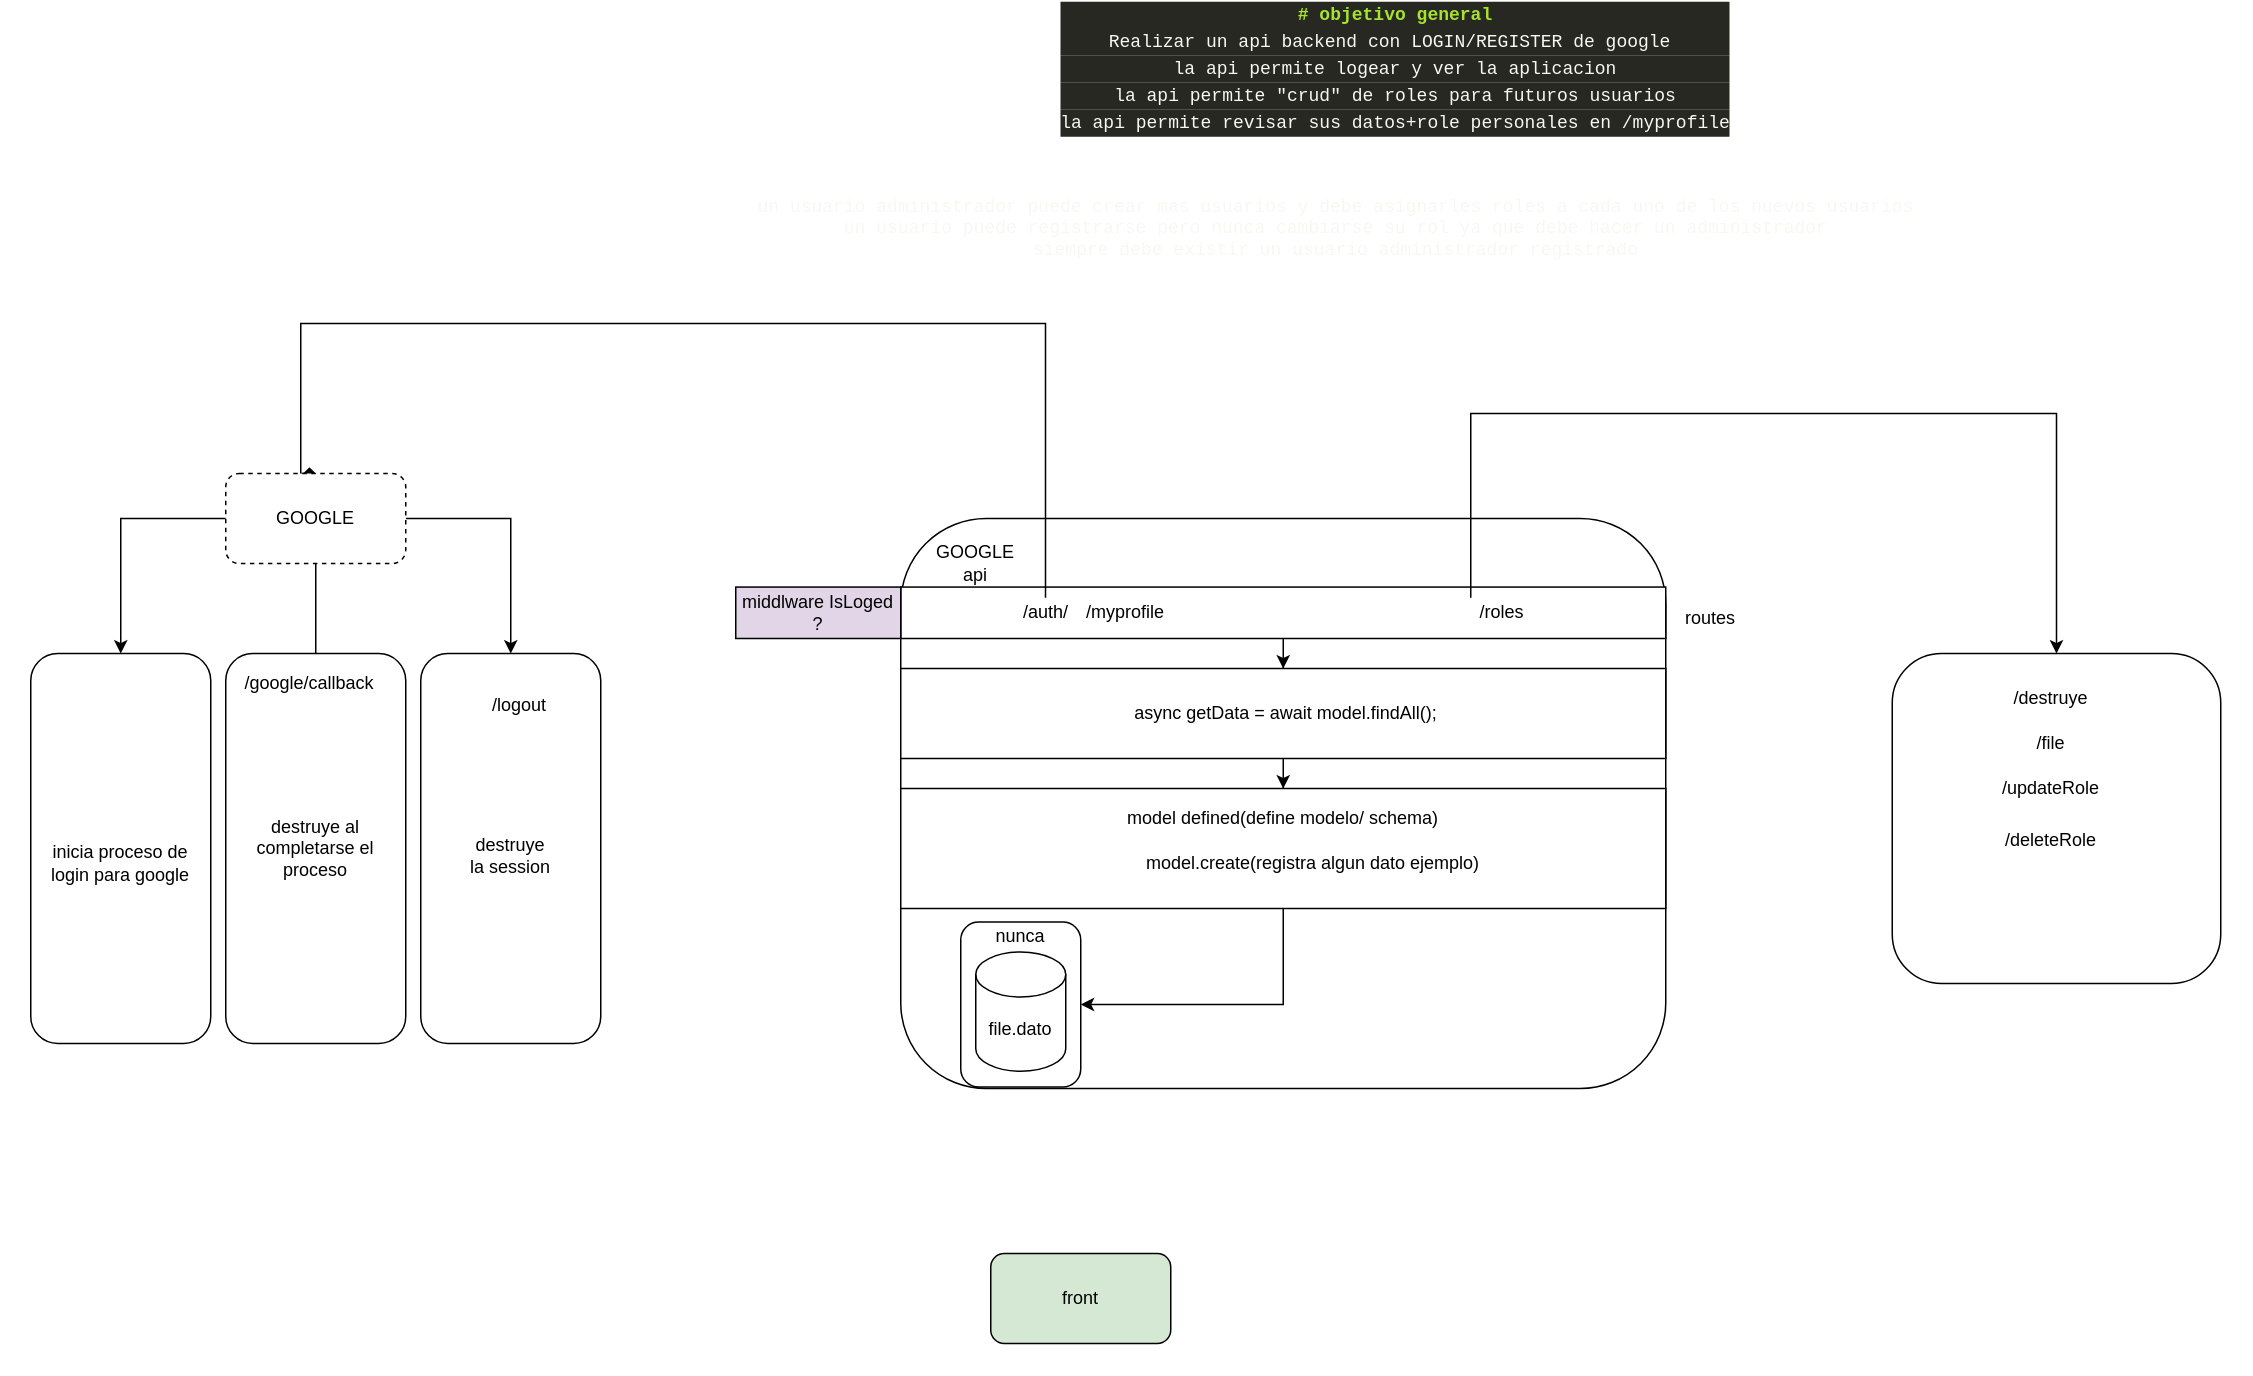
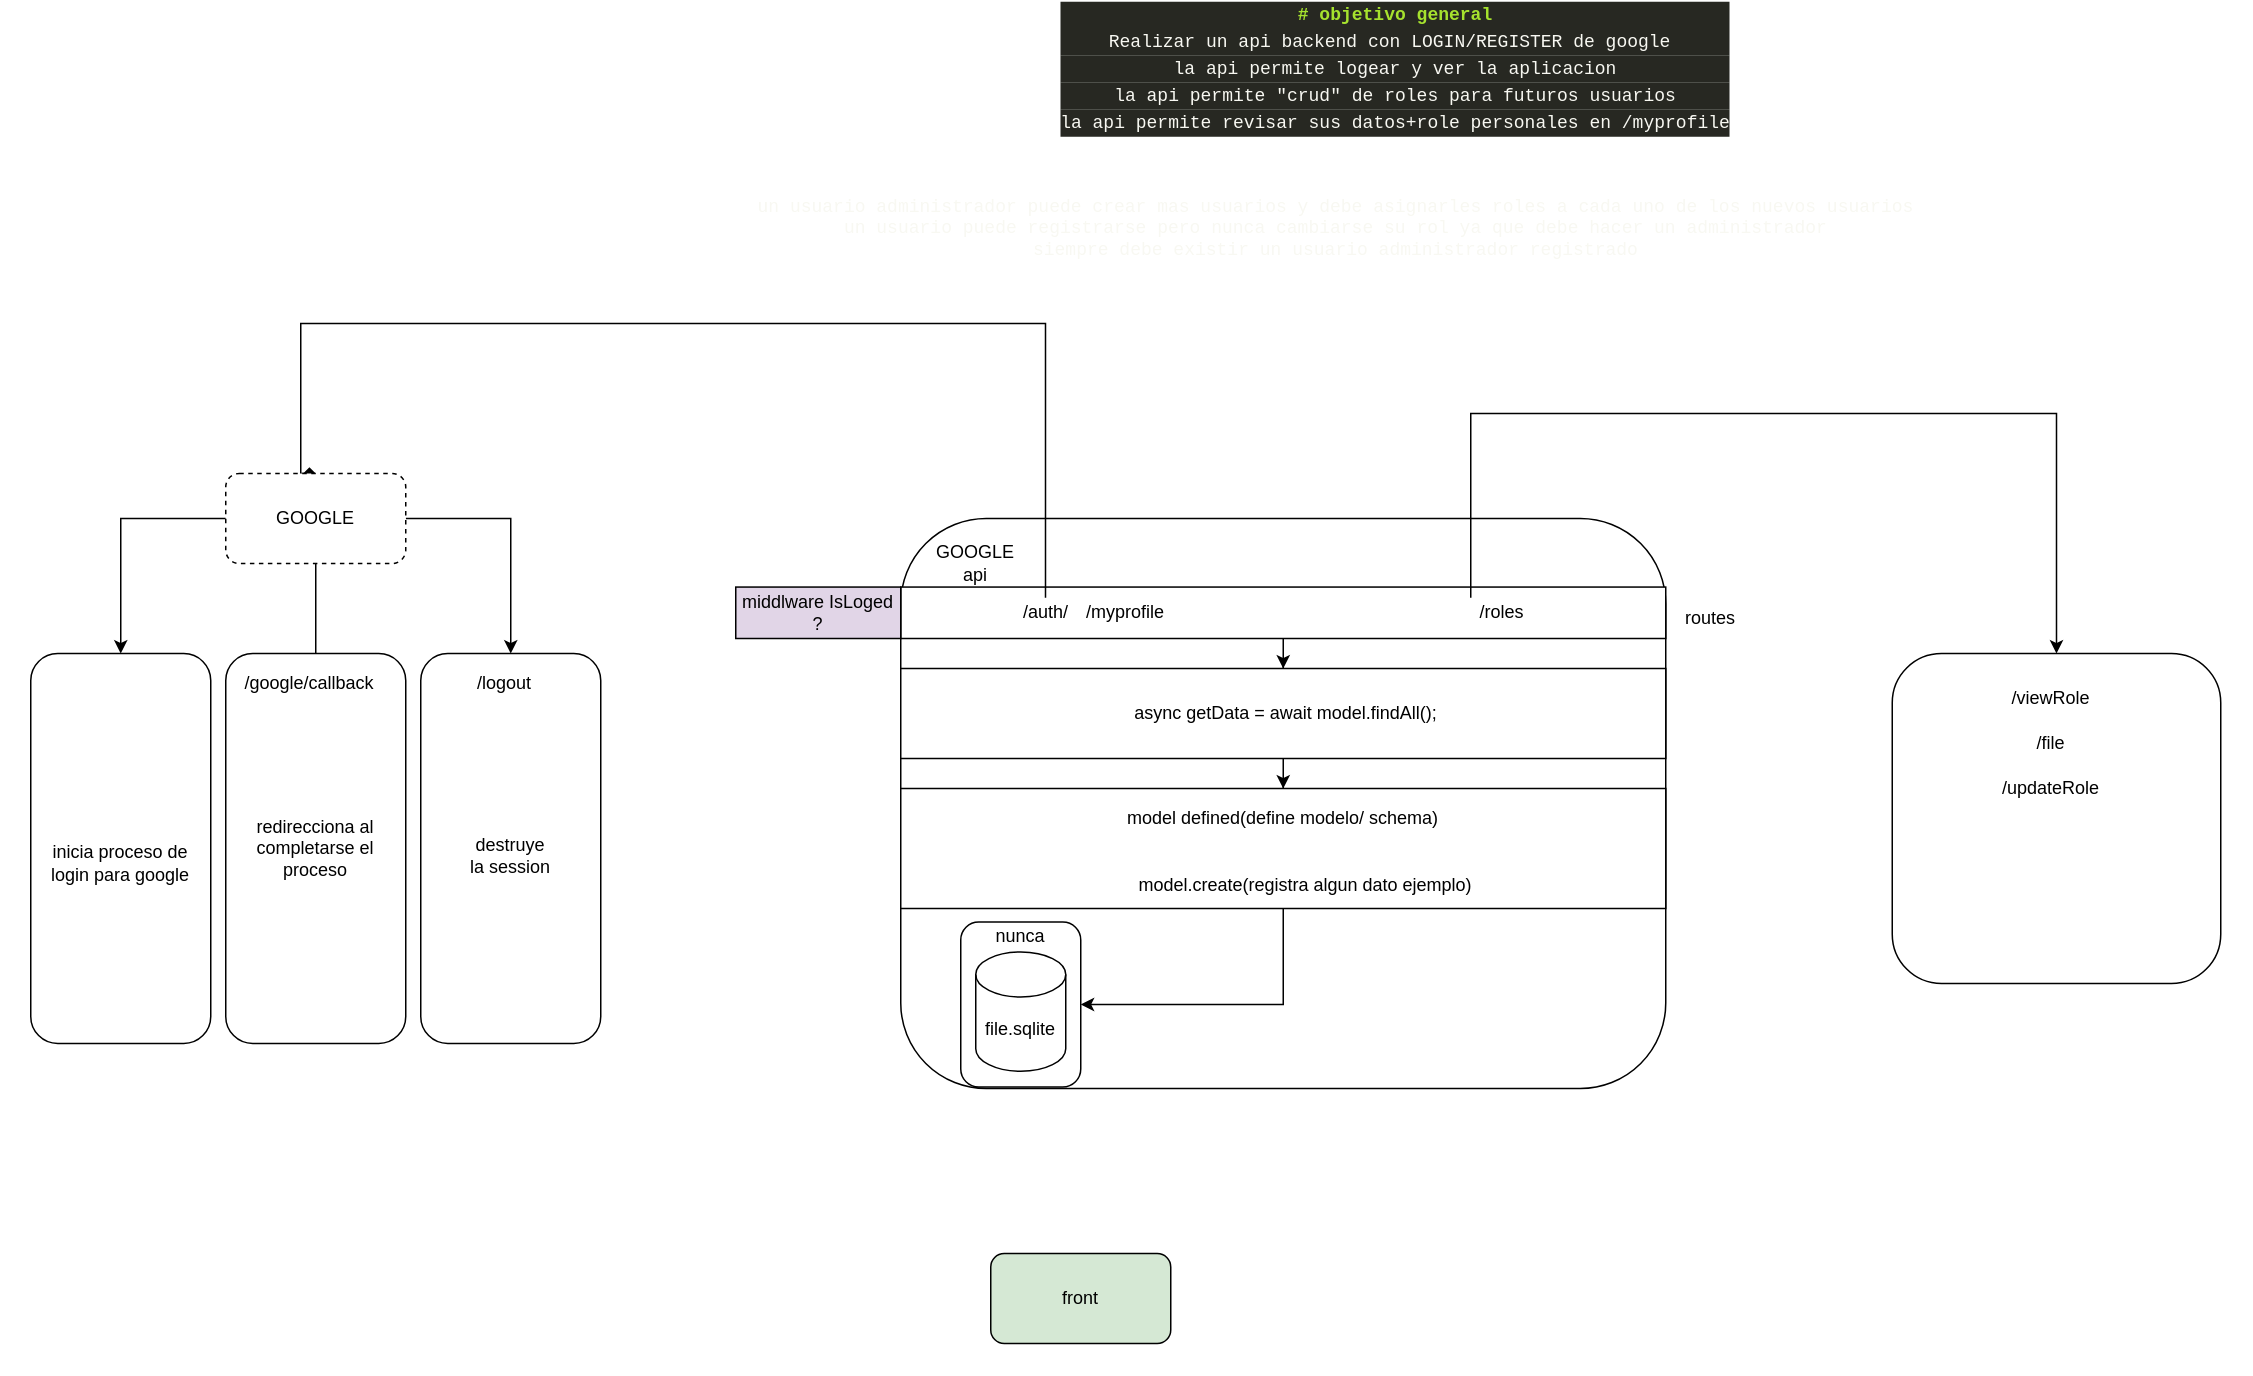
(2051, 698) -> (2051, 698)
(520, 706) -> (505, 683)
(2051, 841) -> none
(316, 848) -> (316, 848)
(1313, 863) -> (1306, 886)
(1021, 1030) -> (1021, 1030)
